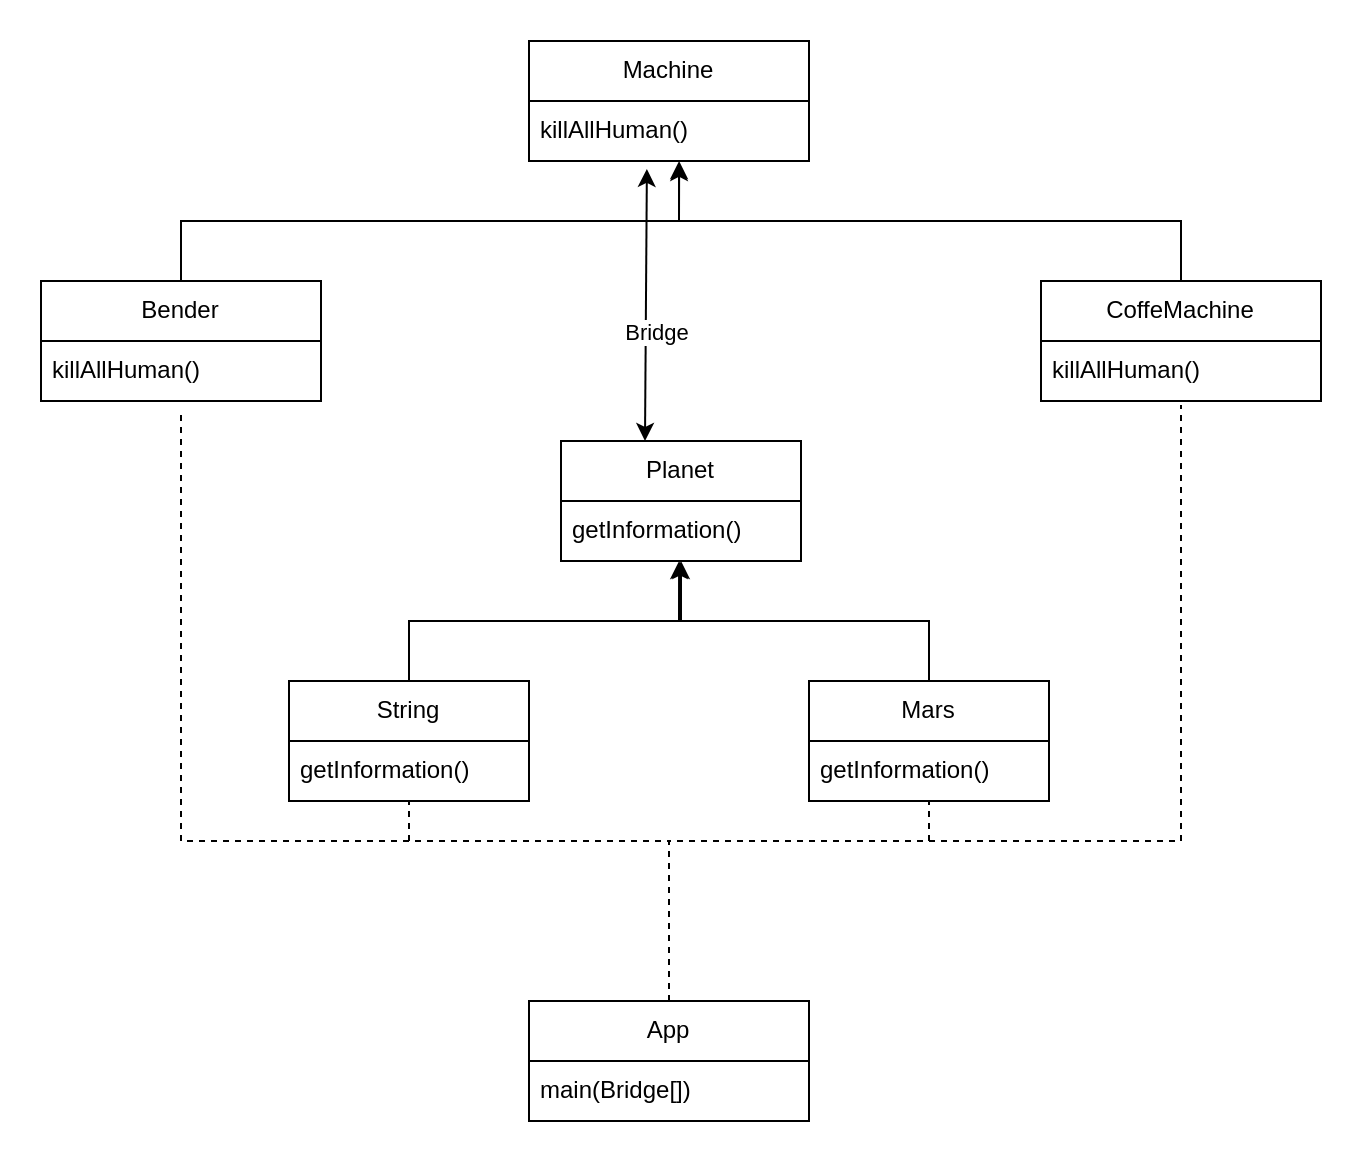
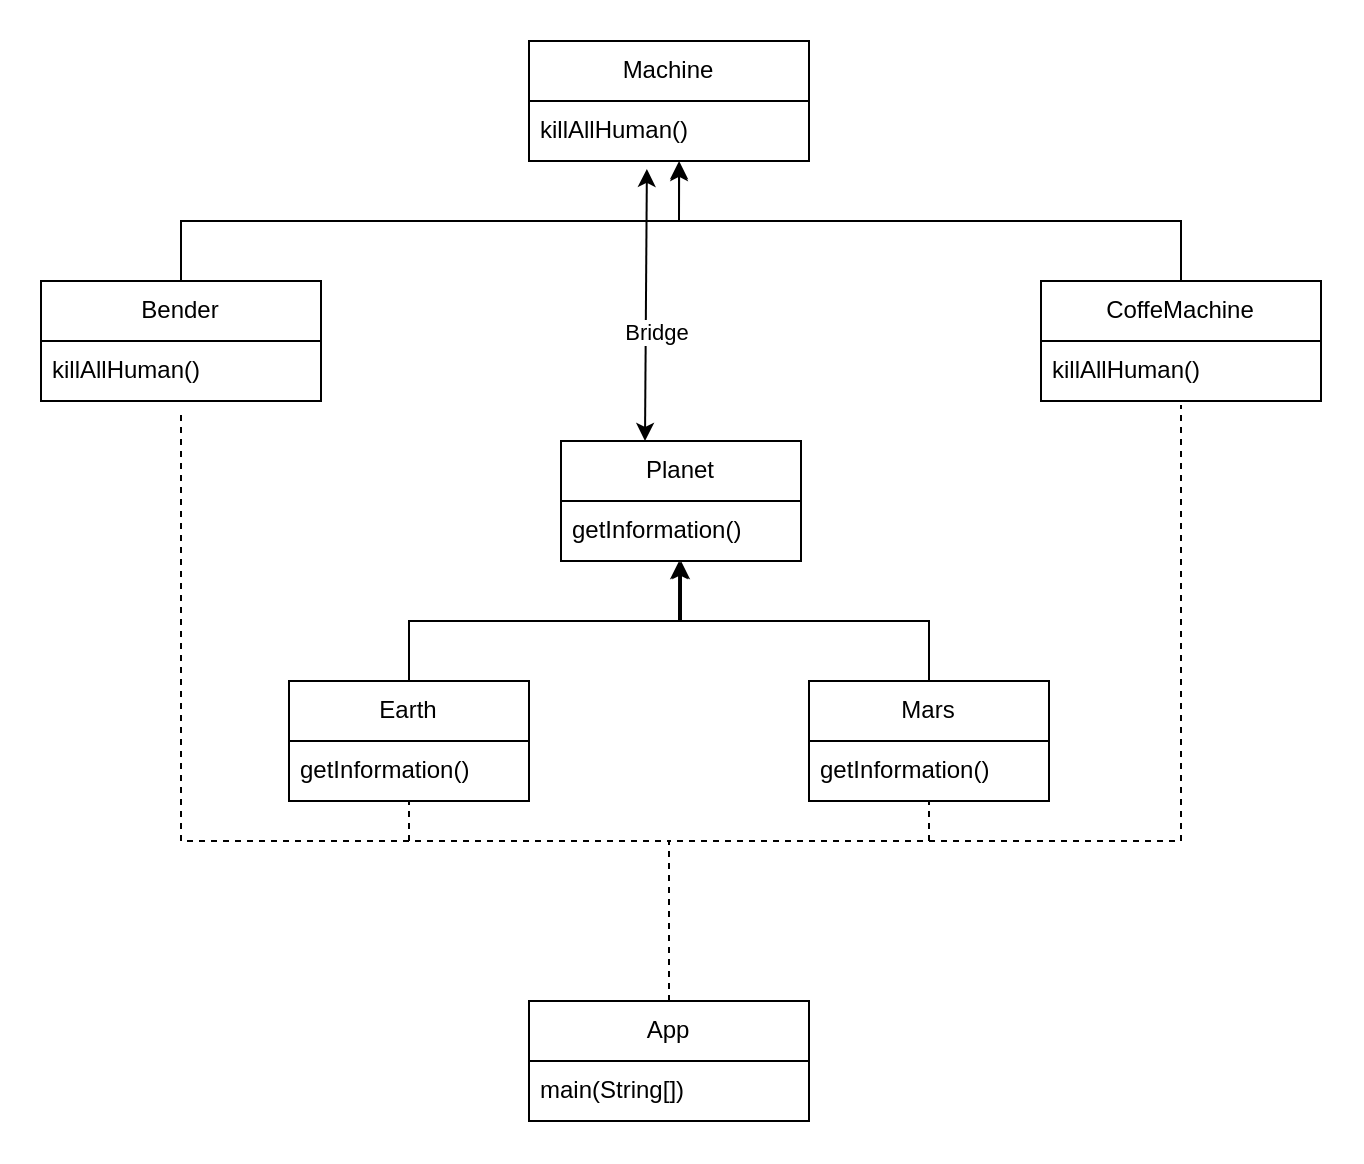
(409, 711) -> (409, 711)
(629, 1091) -> (629, 1091)
